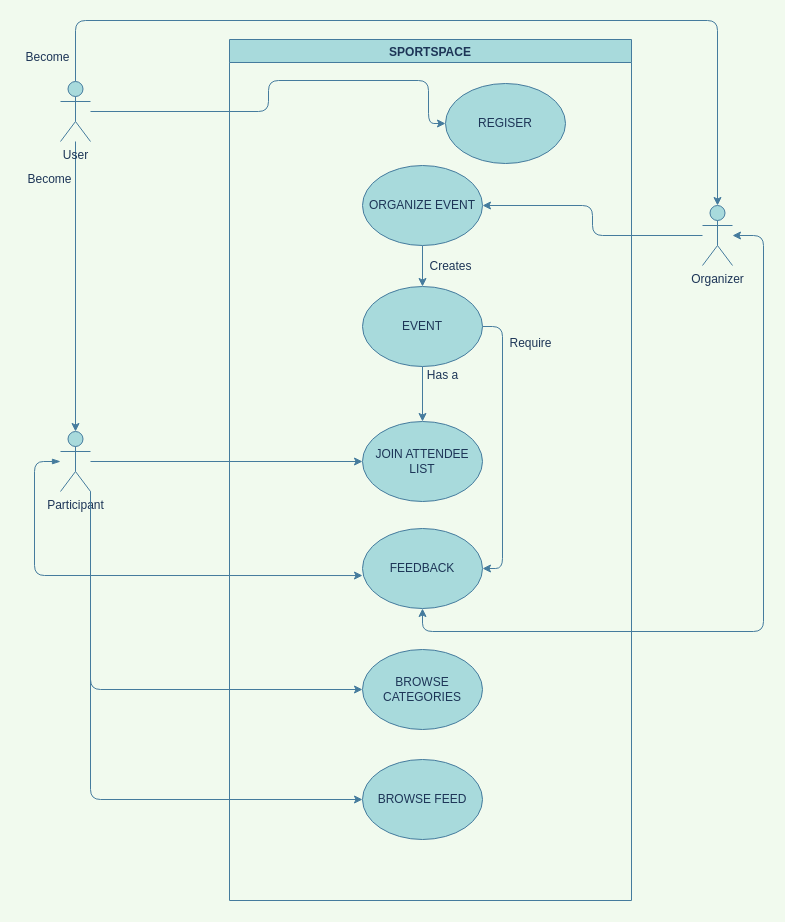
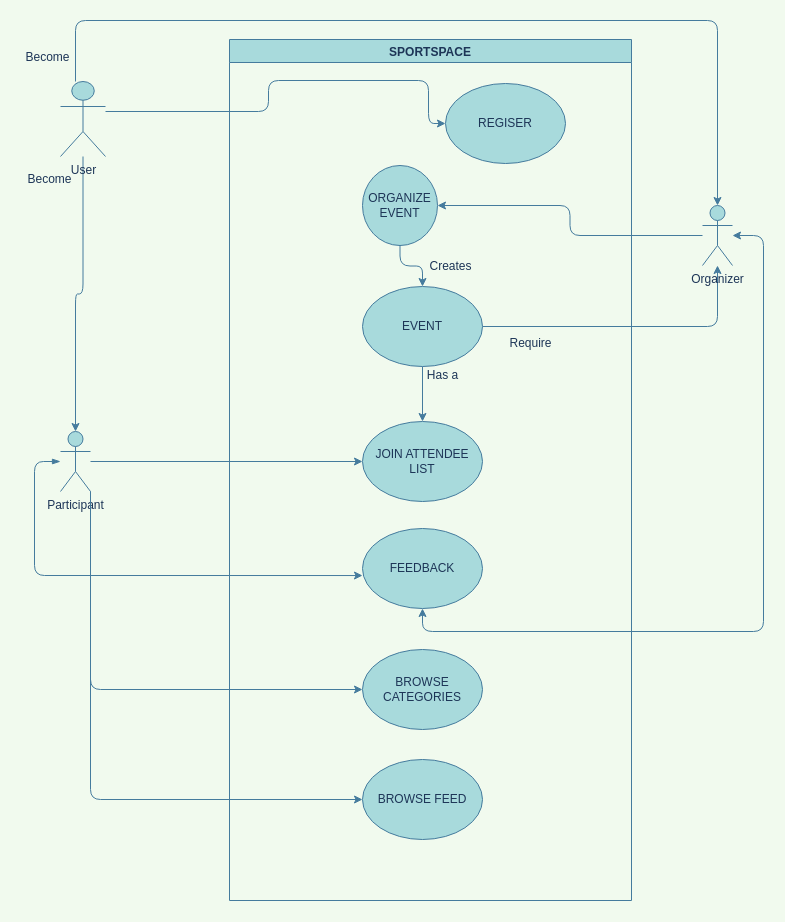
(76, 112) -> (83, 119)
(423, 206) -> (400, 206)
(503, 451) -> (628, 327)
